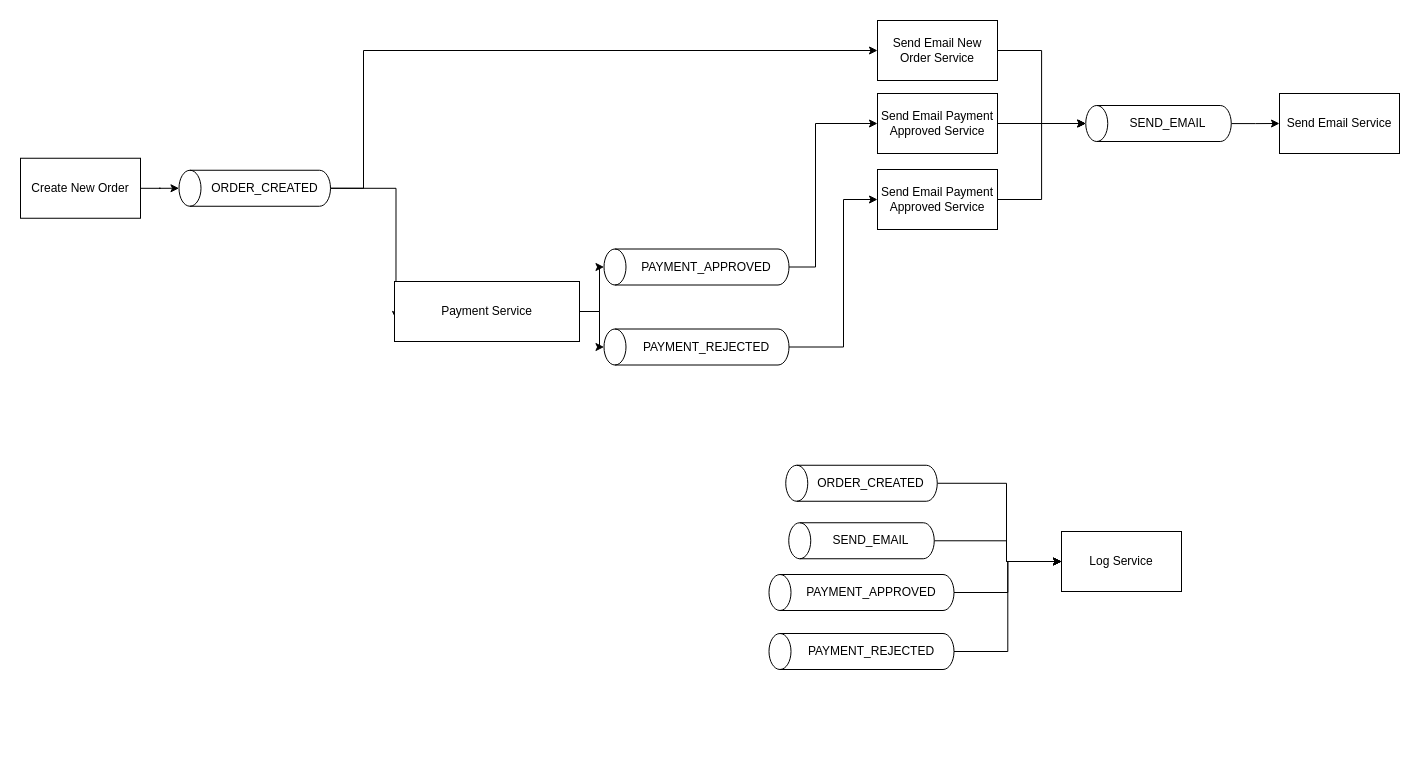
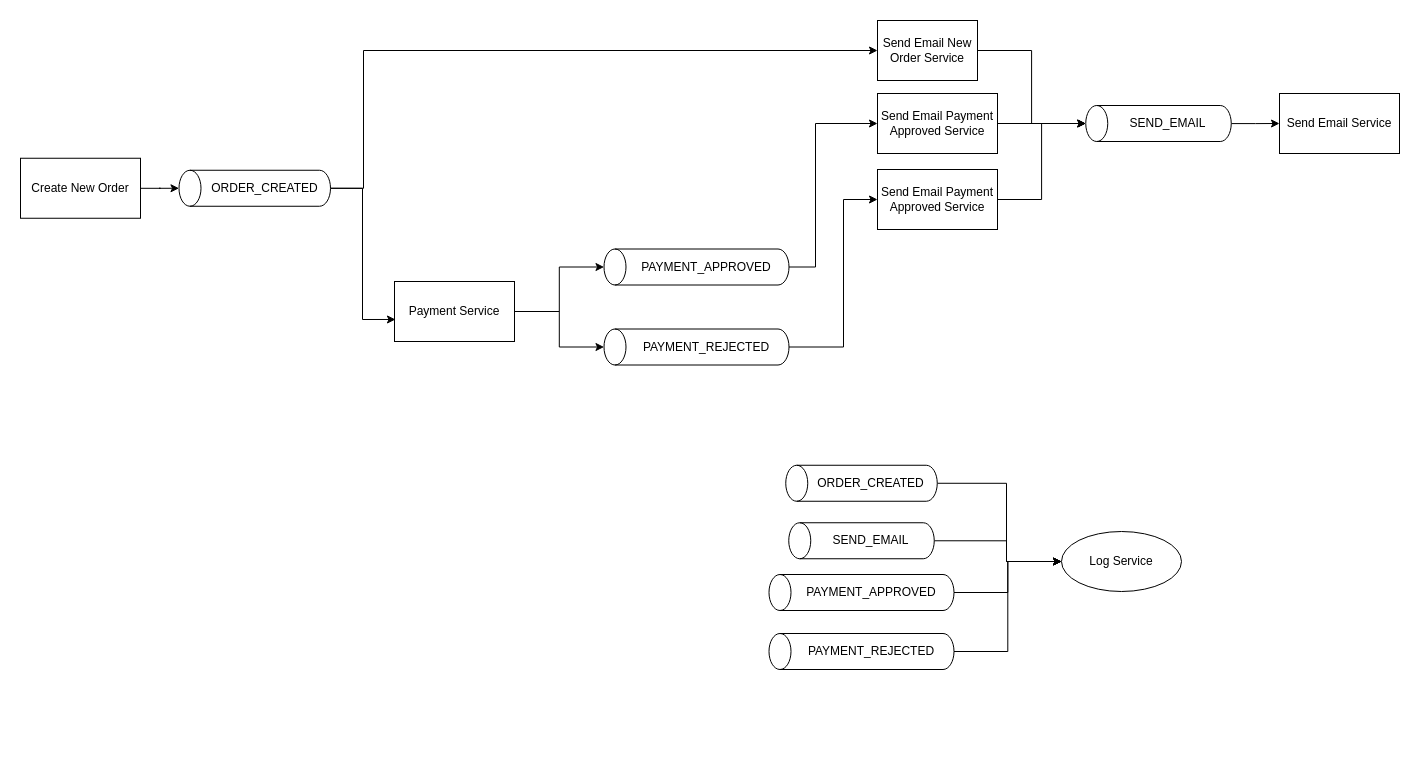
(938, 51) -> (928, 51)
(487, 312) -> (455, 312)
(1122, 562) -> (1122, 562)
